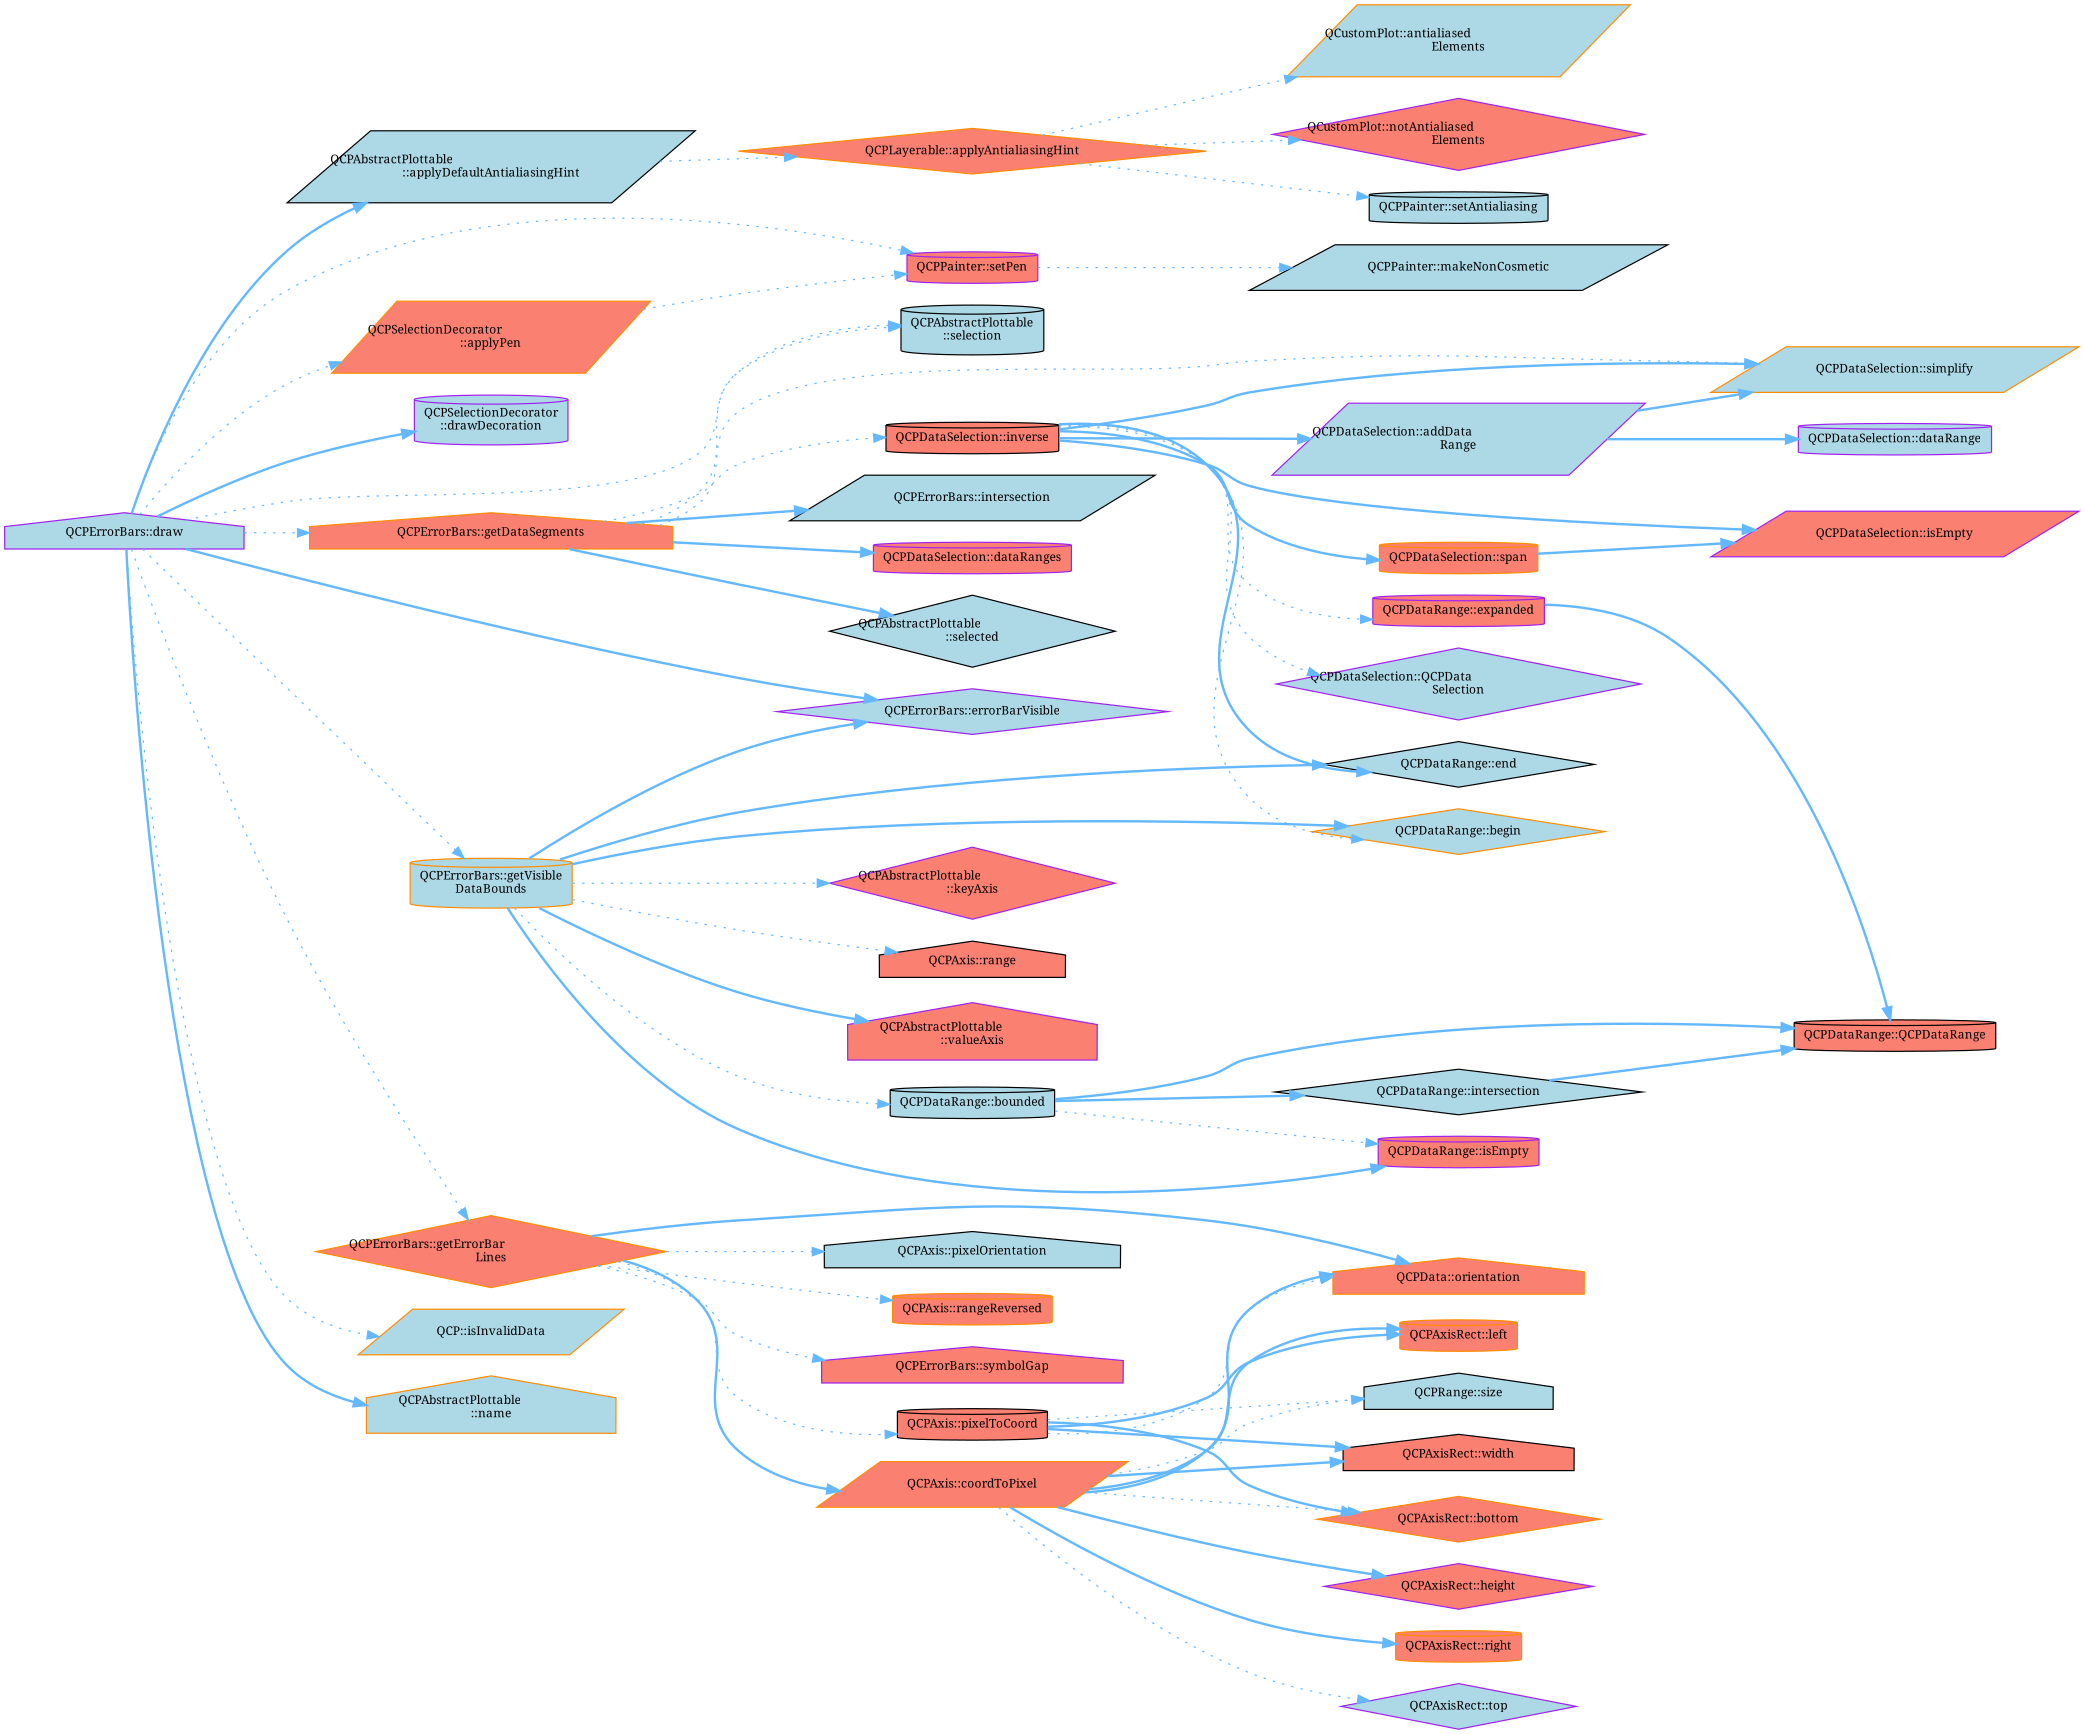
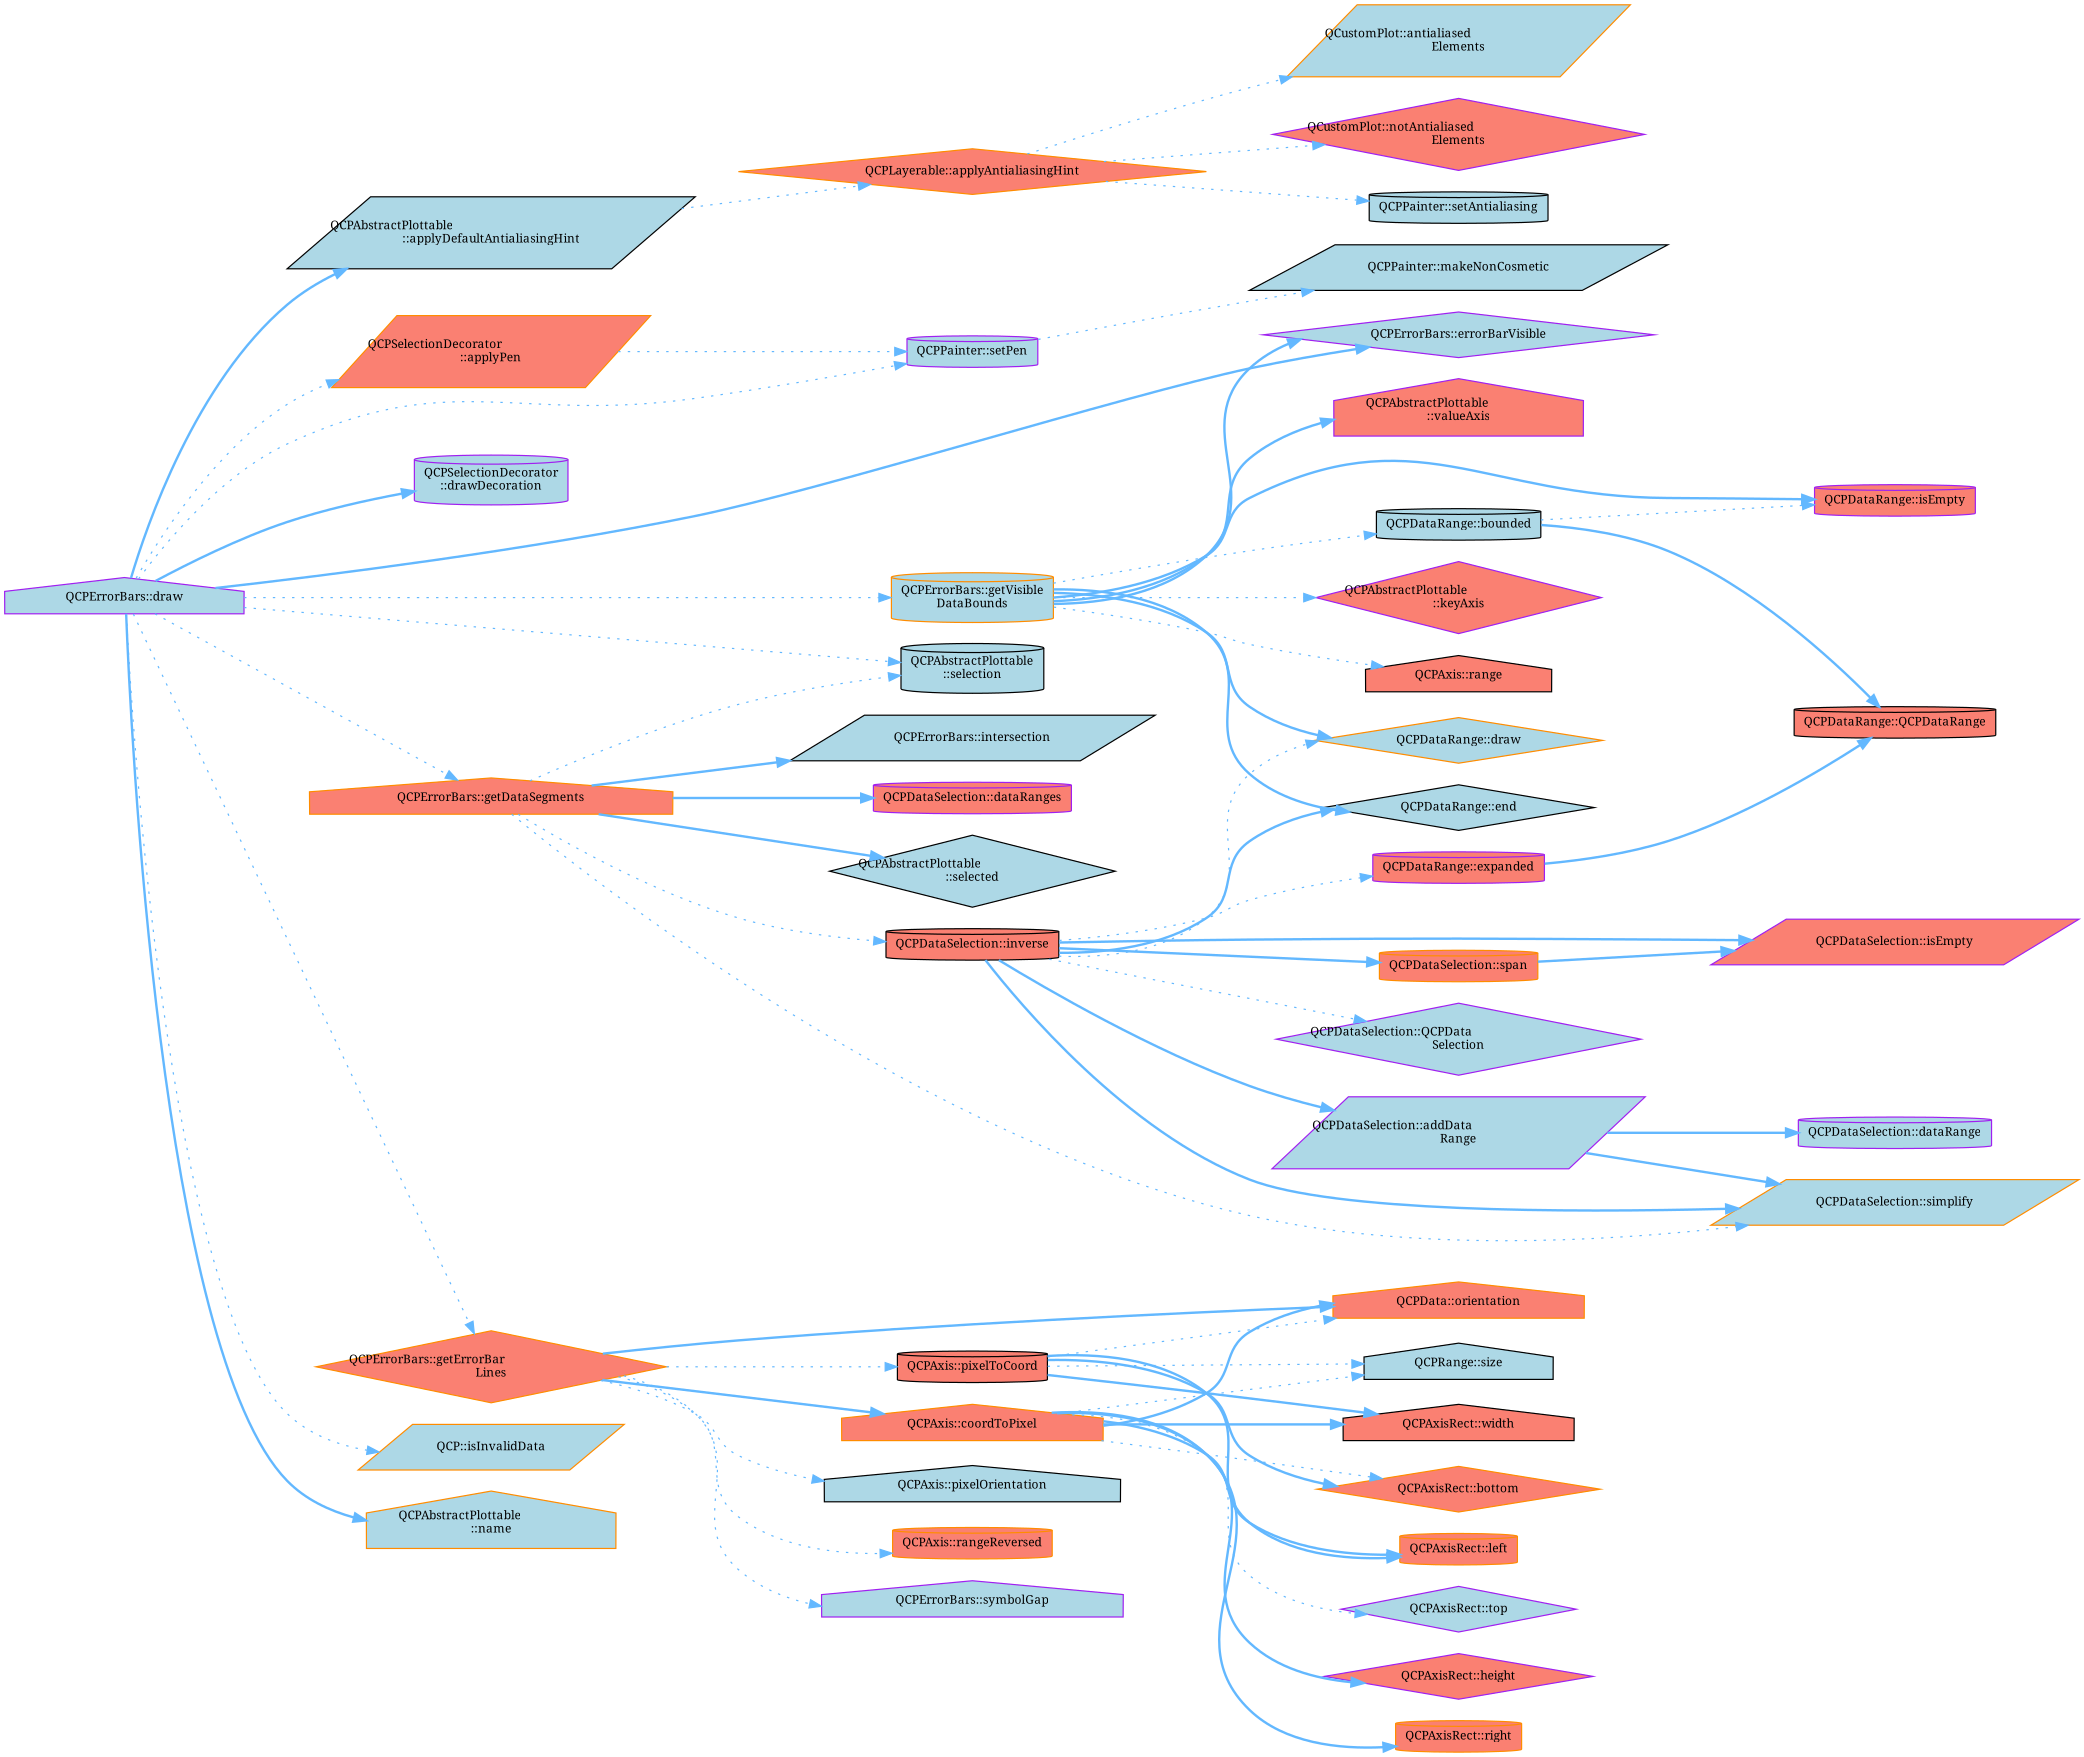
(972, 268) -> (972, 352)
(1459, 832) -> (1459, 740)
(1459, 1092) -> none
(972, 1367) -> (972, 1601)
(972, 1484) -> (972, 1424)
